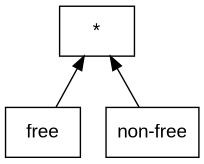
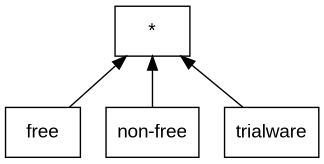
none -> (272, 132)
